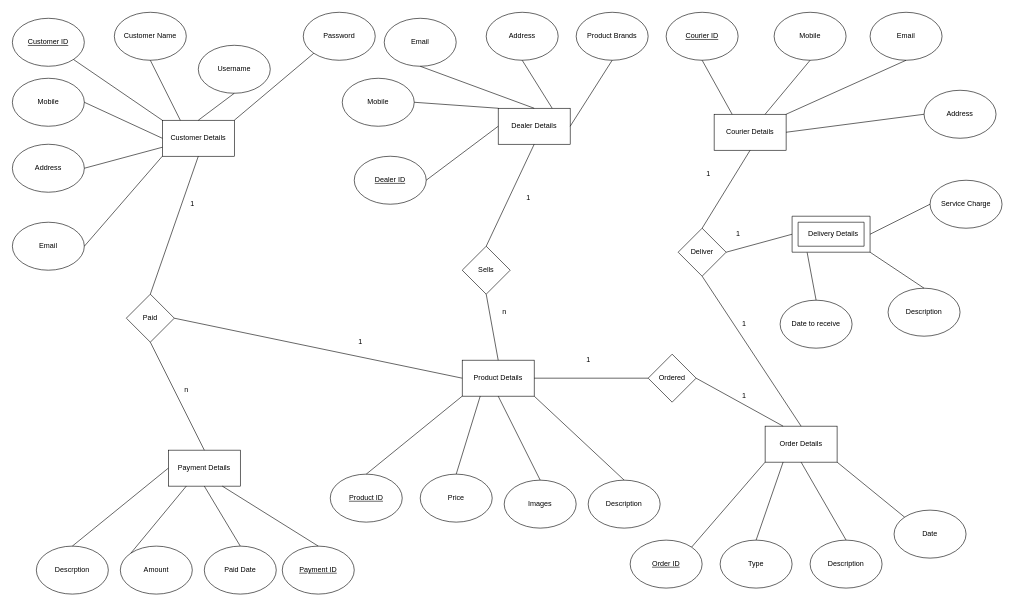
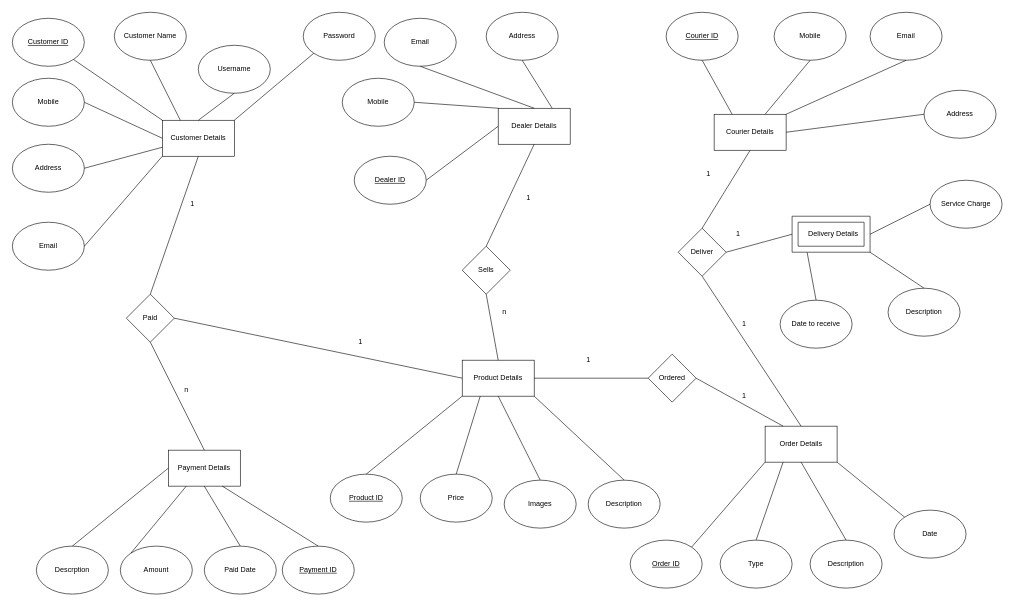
(612, 36) -> none
(591, 93) -> none
